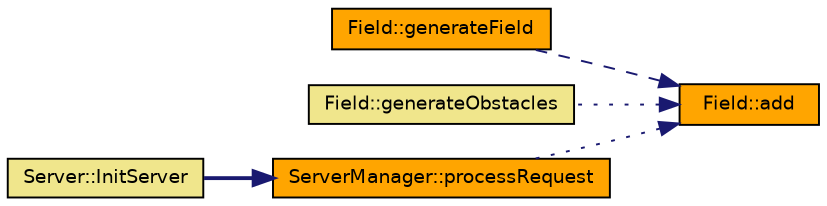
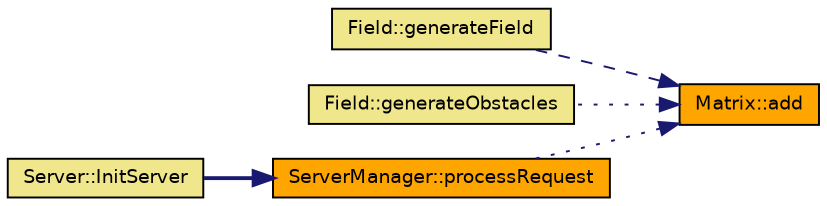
(441, 29) -> (441, 29)
(749, 105) -> (749, 105)
